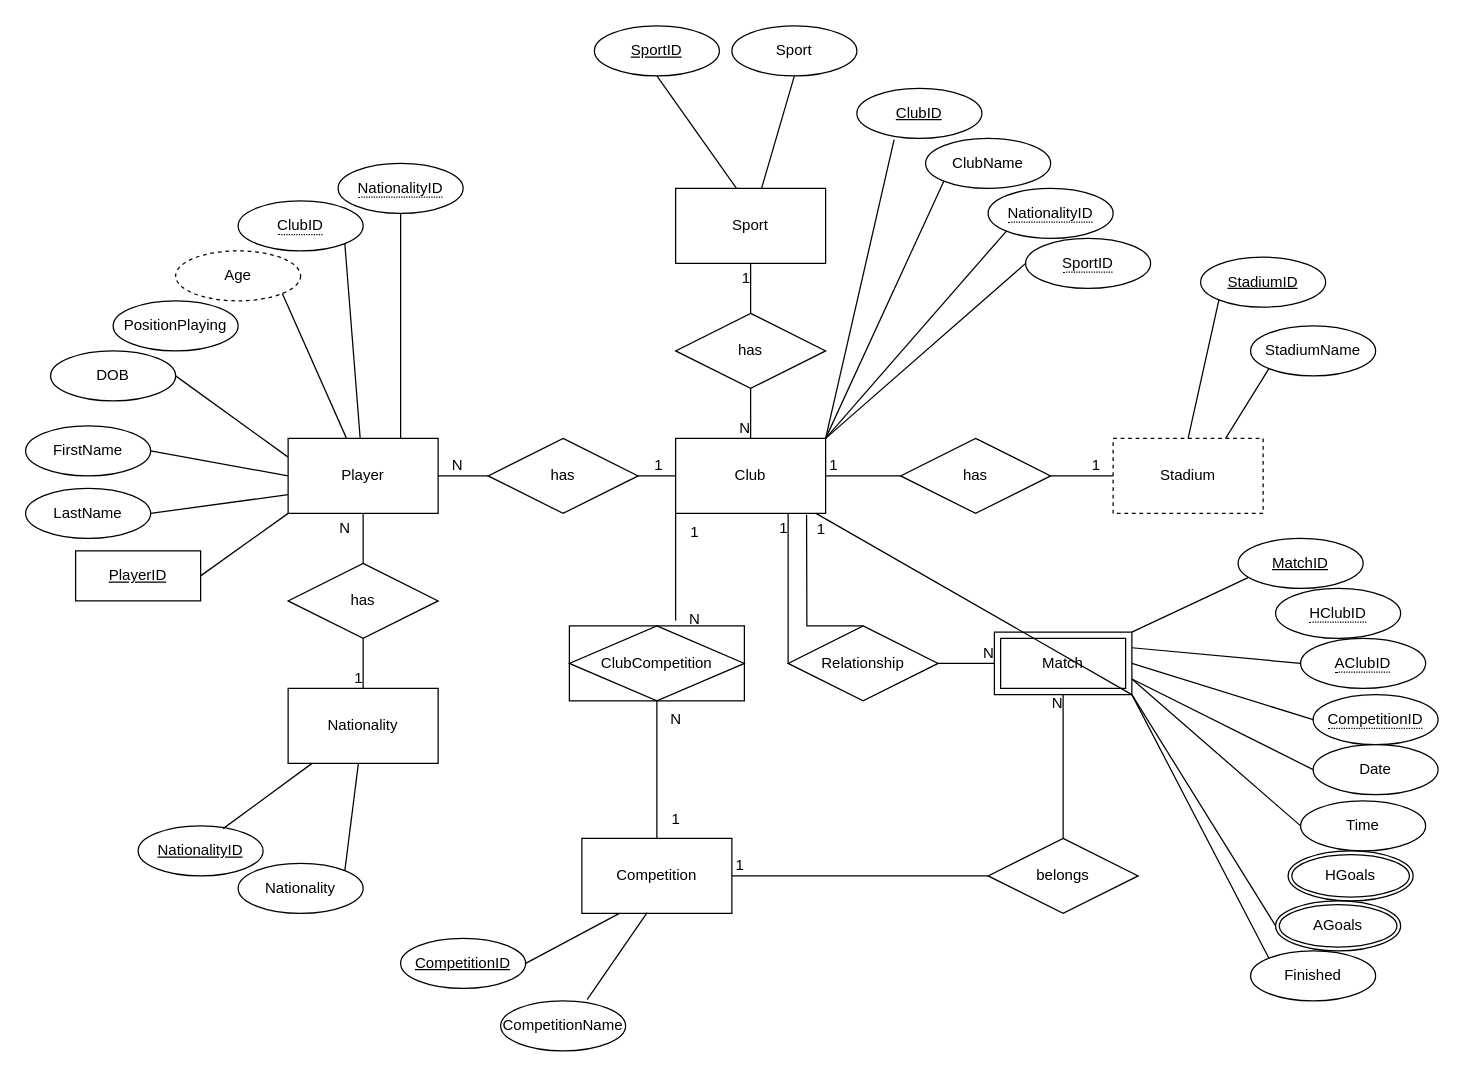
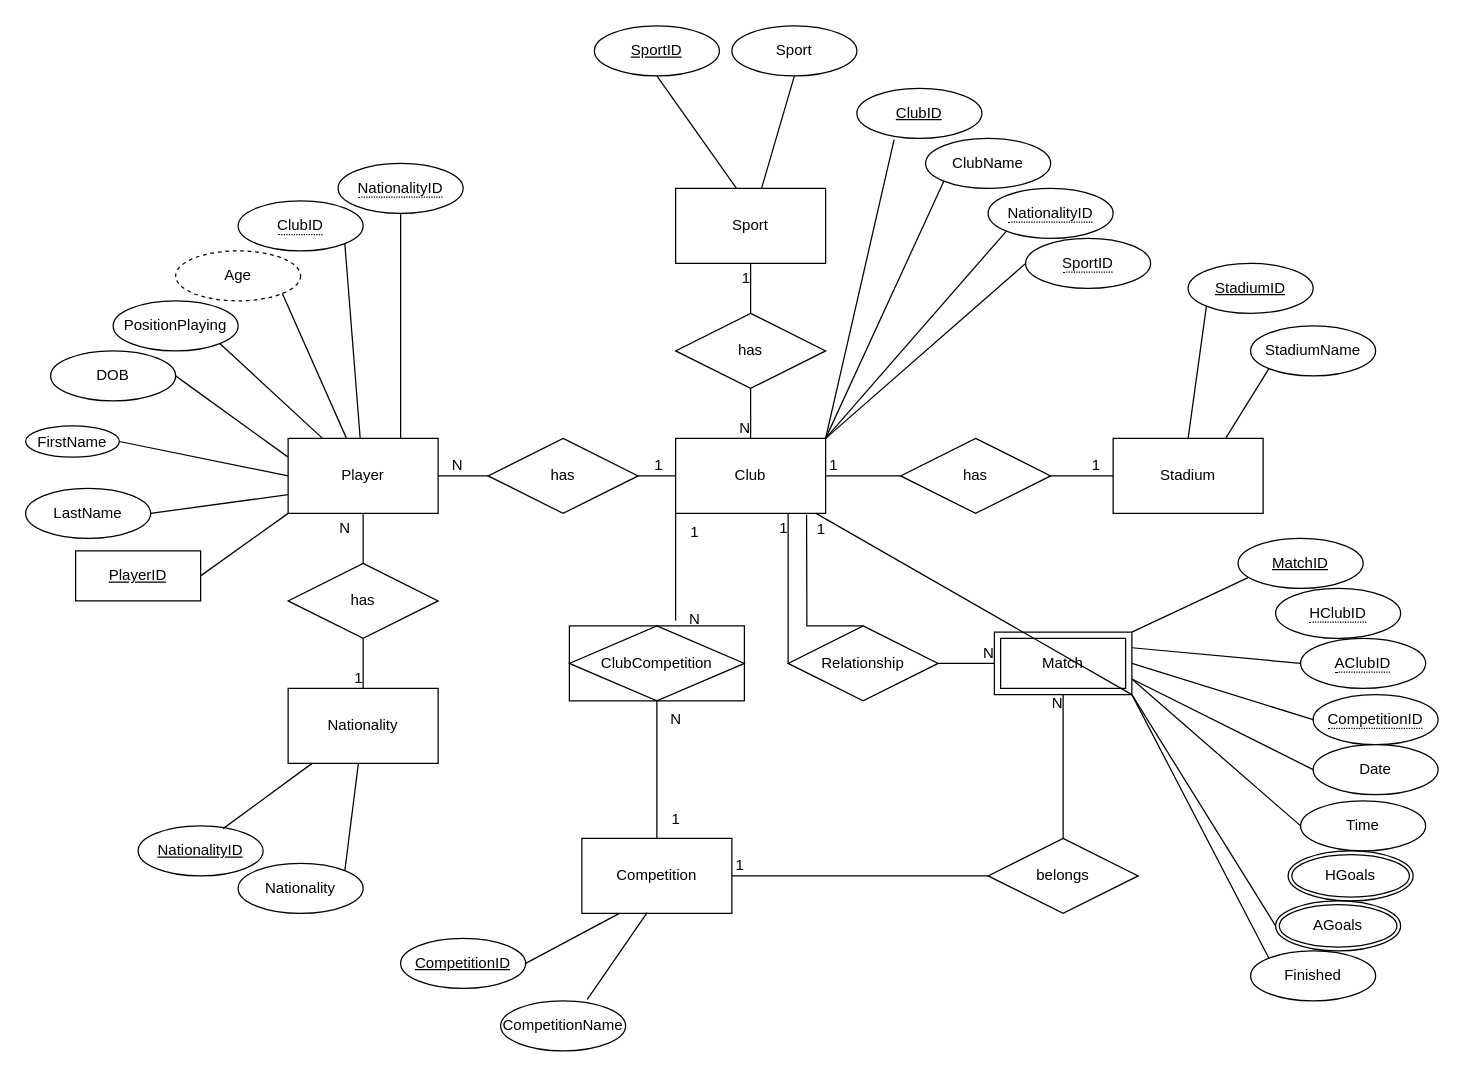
(1263, 282) -> (1251, 288)
none -> (271, 390)
(88, 451) -> (73, 441)
(1188, 476) -> (1188, 476)
